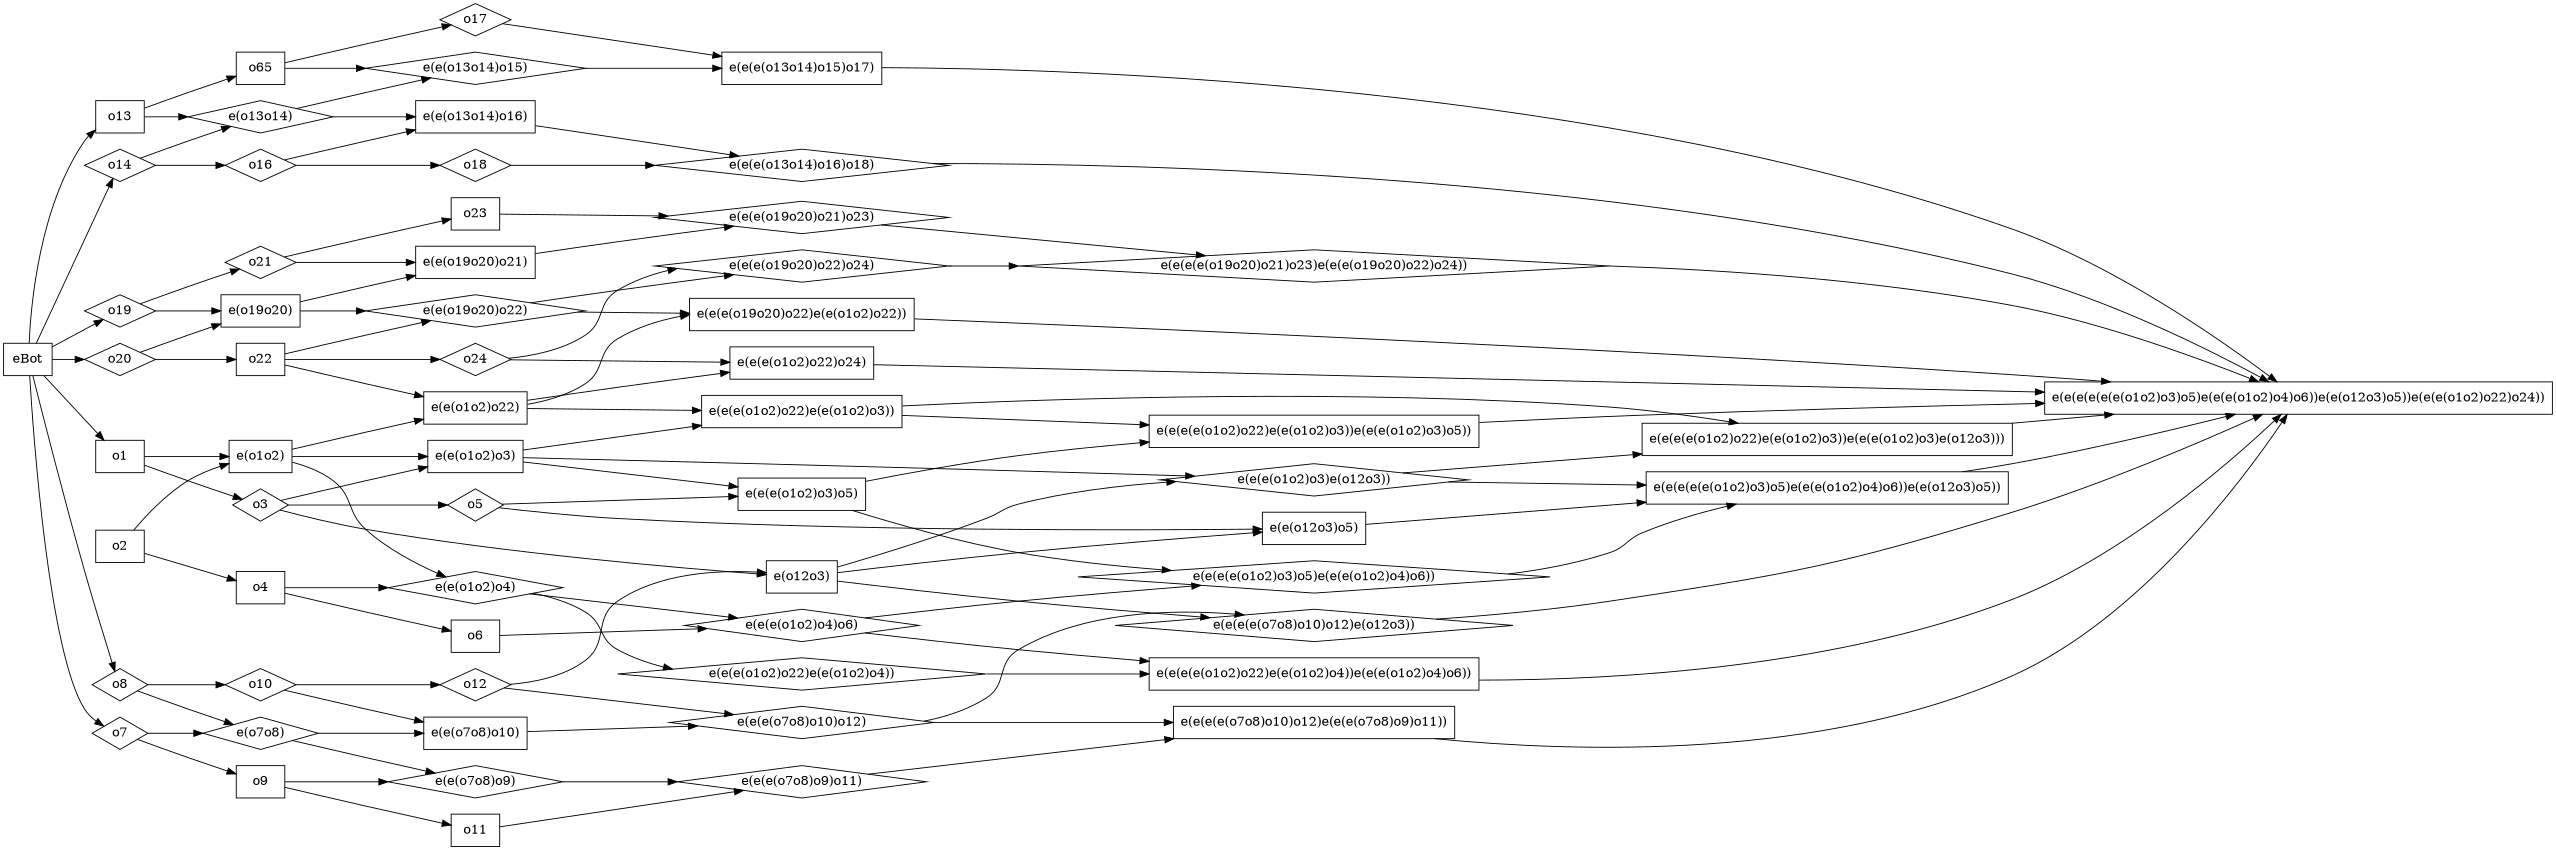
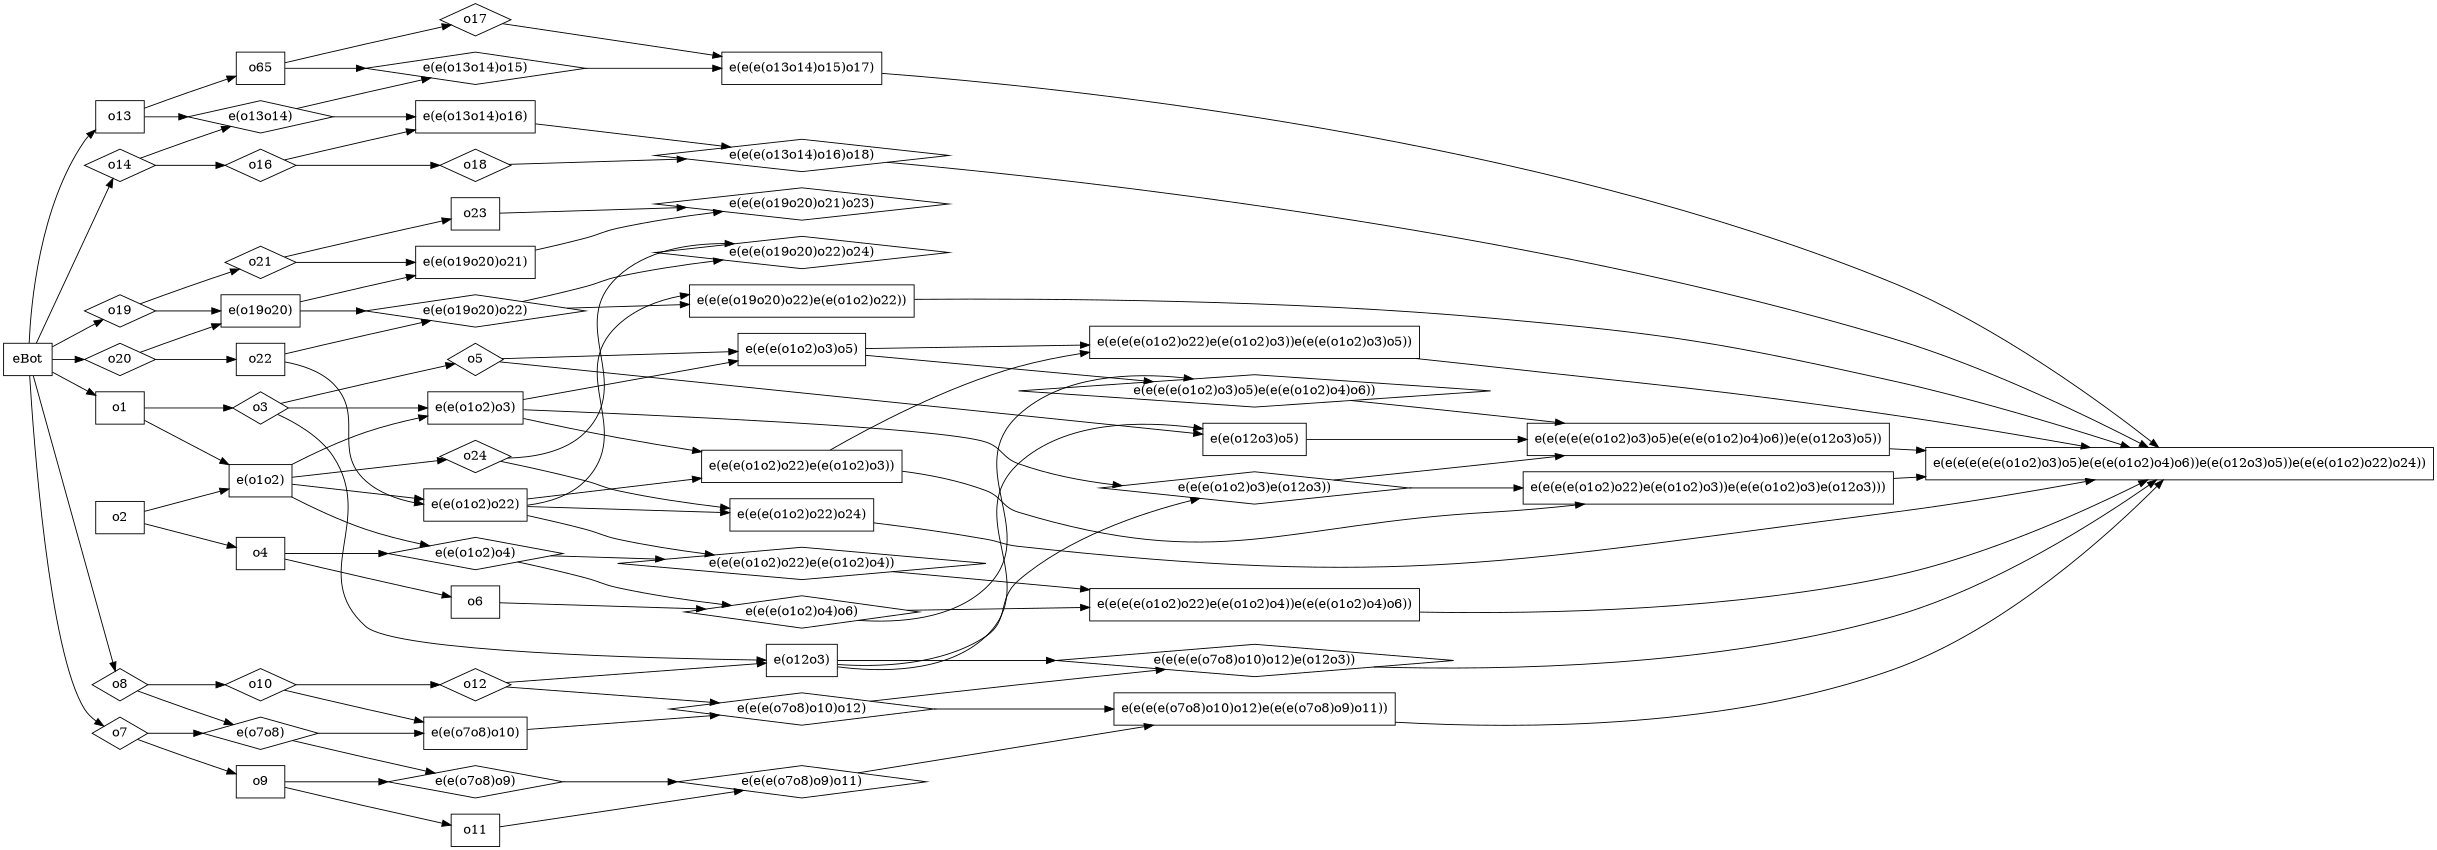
(1314, 266) -> none
(358, 359) -> (365, 469)
none -> (615, 539)
